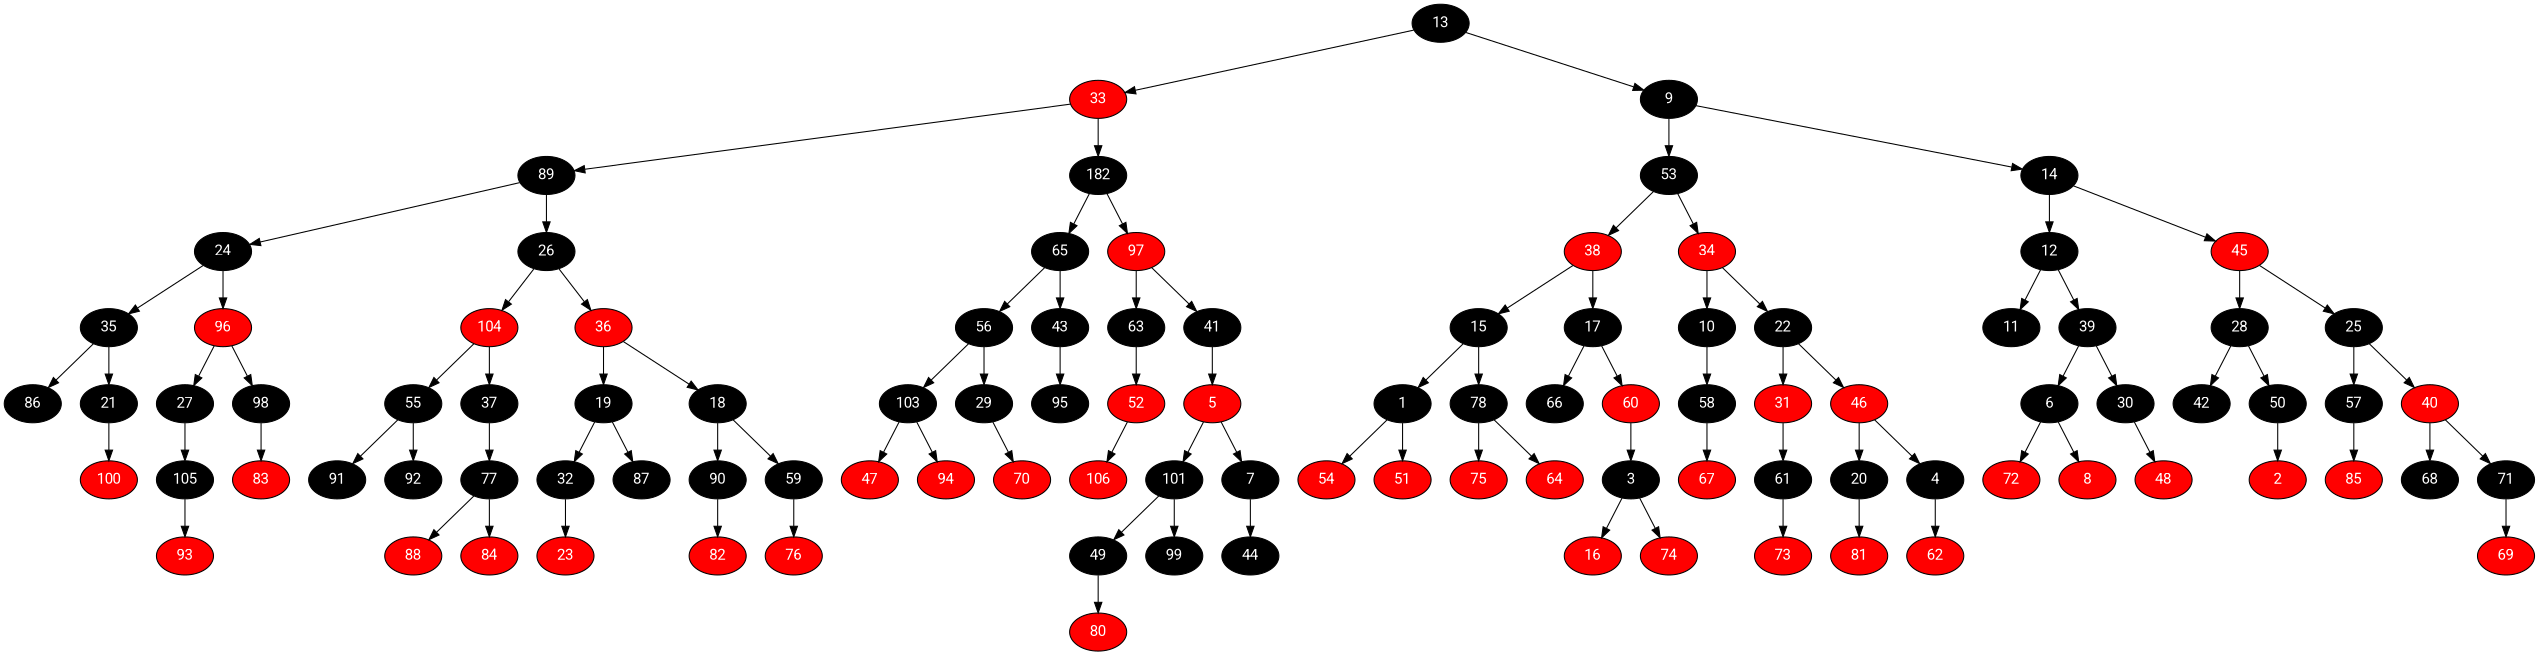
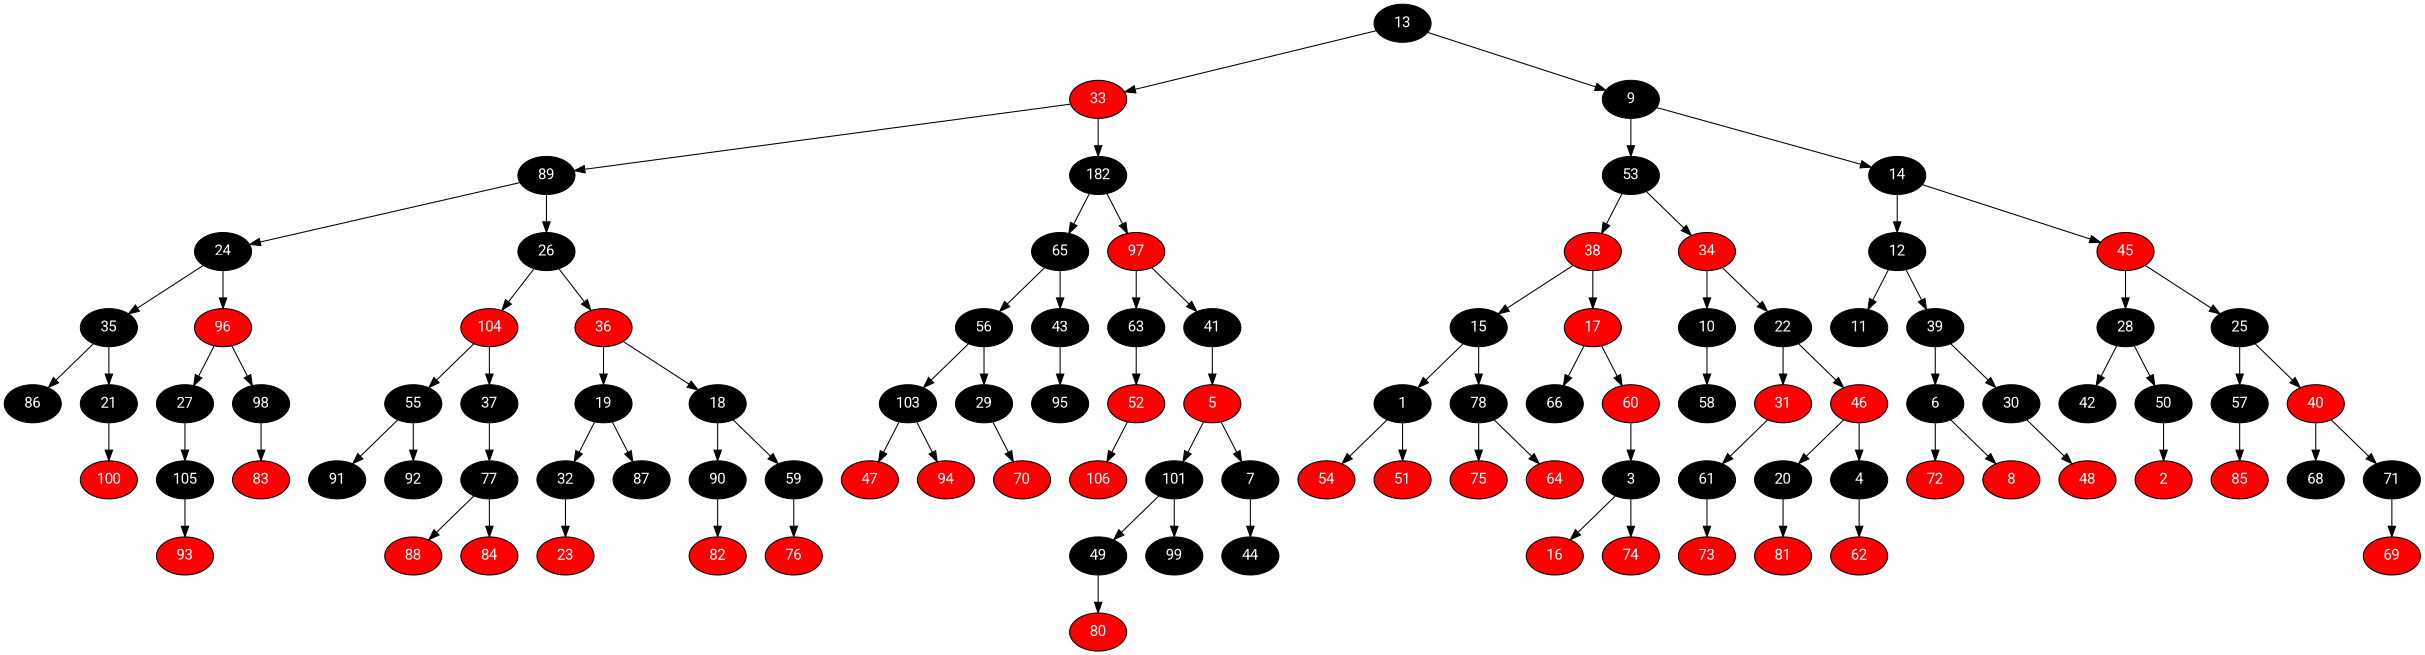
(1593, 328) -> (1593, 328)
(1707, 480) -> none
